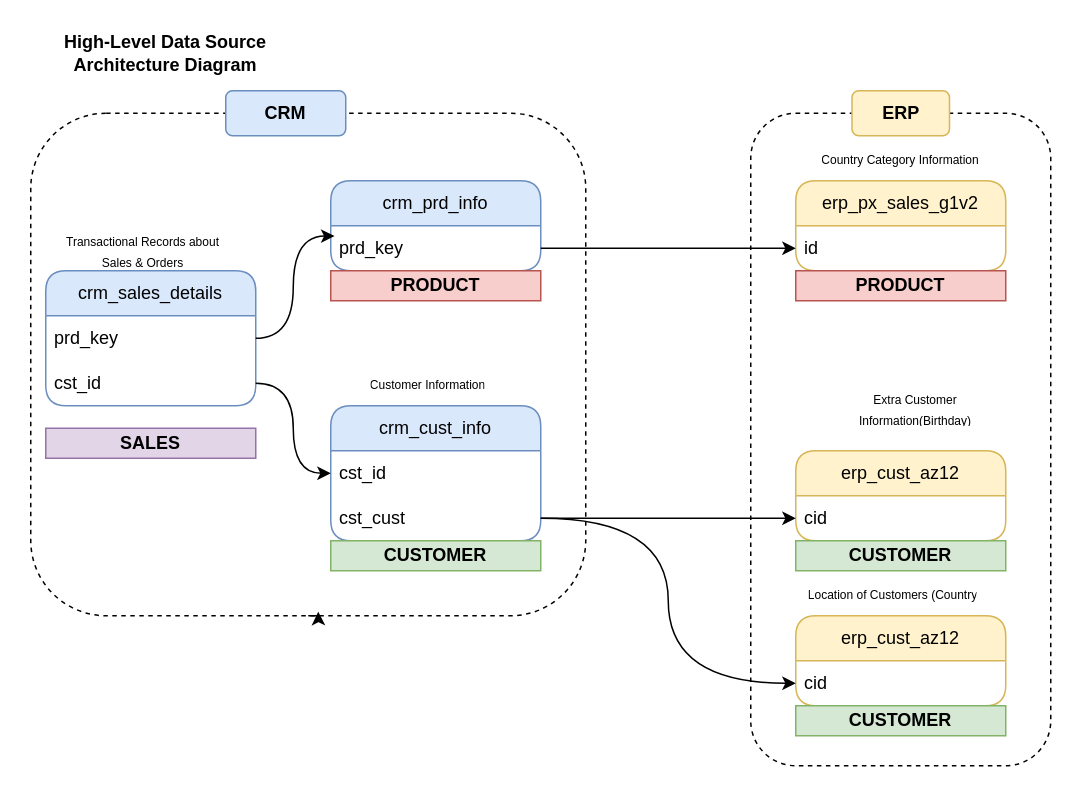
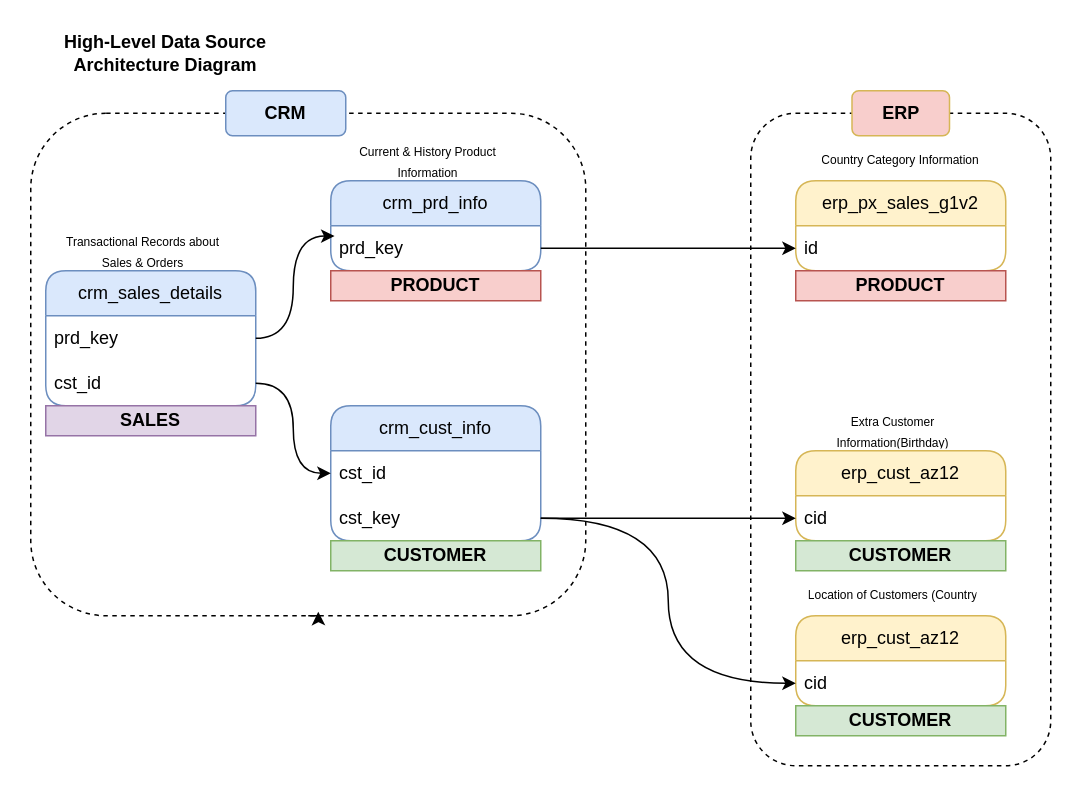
(901, 113) -> (901, 113)
none -> (428, 158)
(428, 383) -> none
(916, 406) -> (893, 428)
(151, 443) -> (151, 421)
(380, 518) -> (375, 518)
